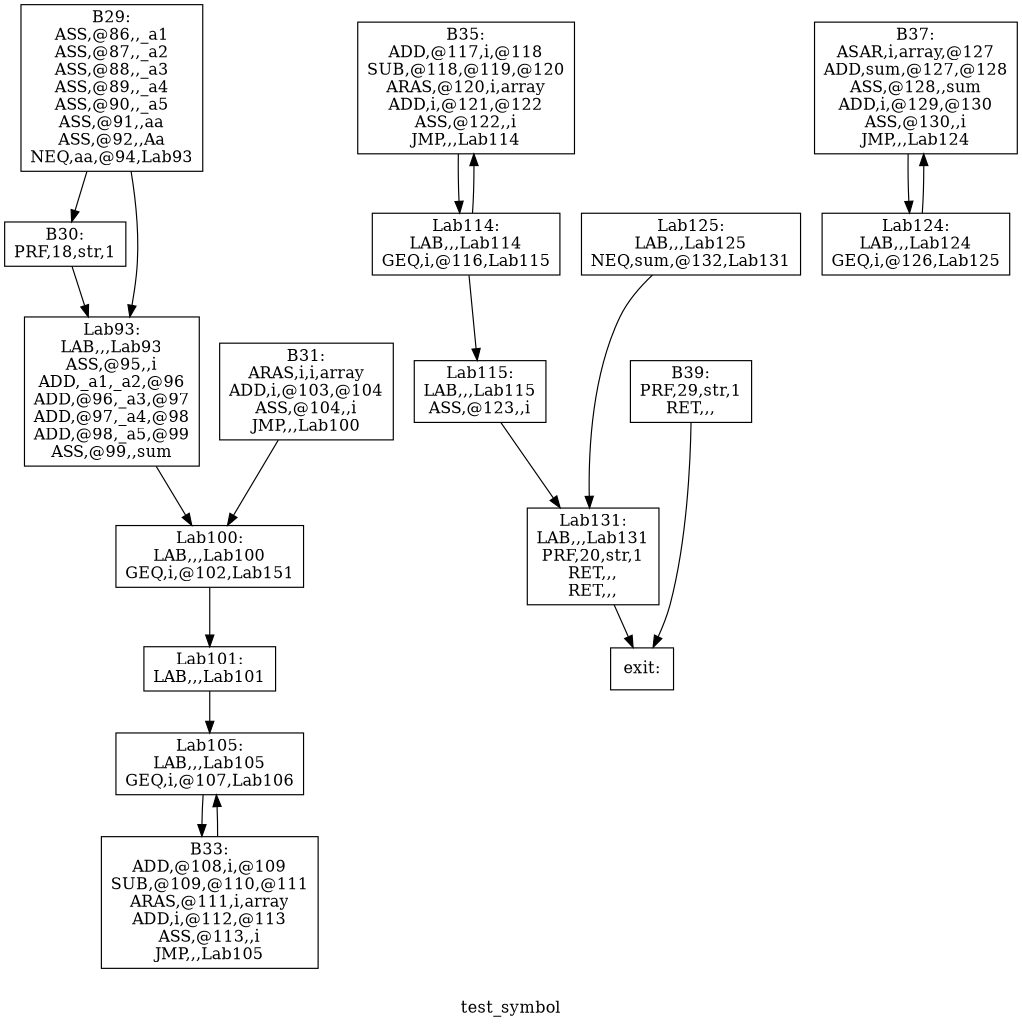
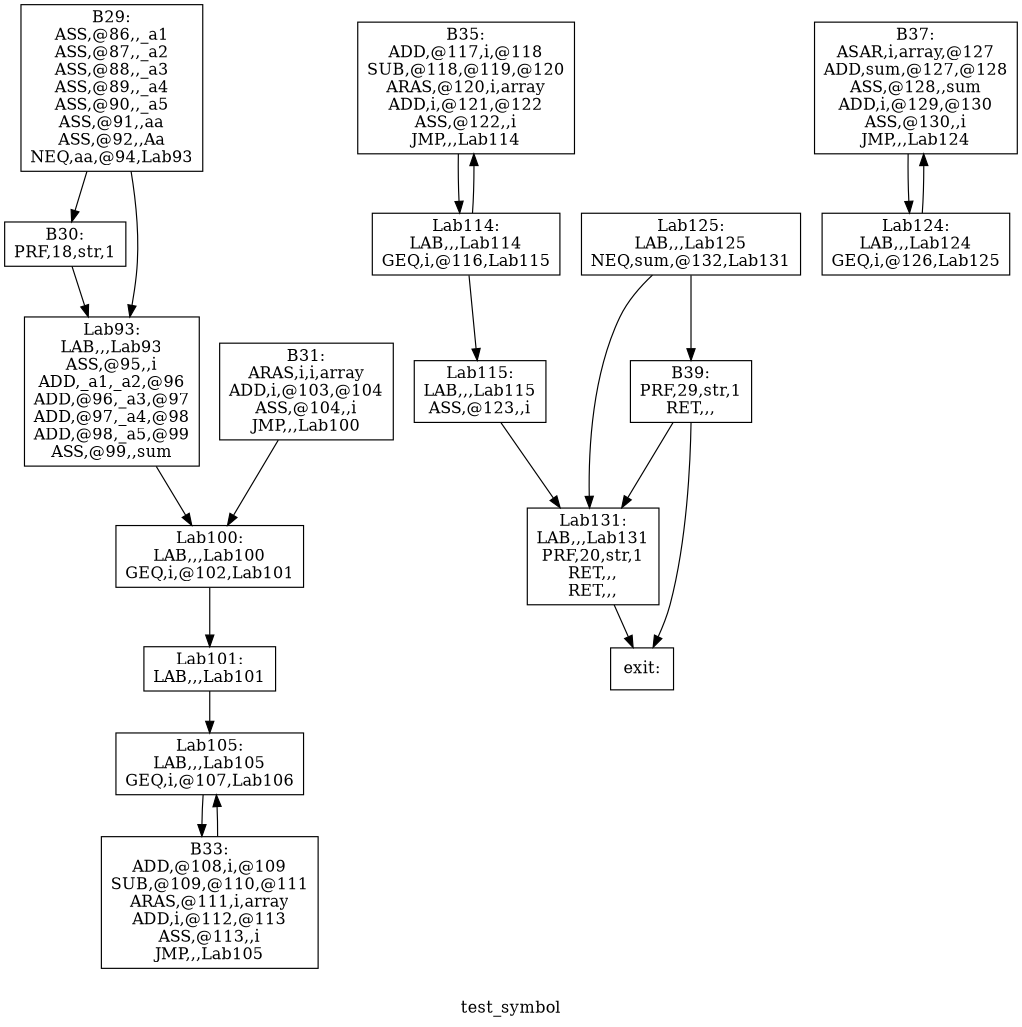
none -> (691, 312)
none -> (650, 460)
(210, 556) -> (210, 556)
